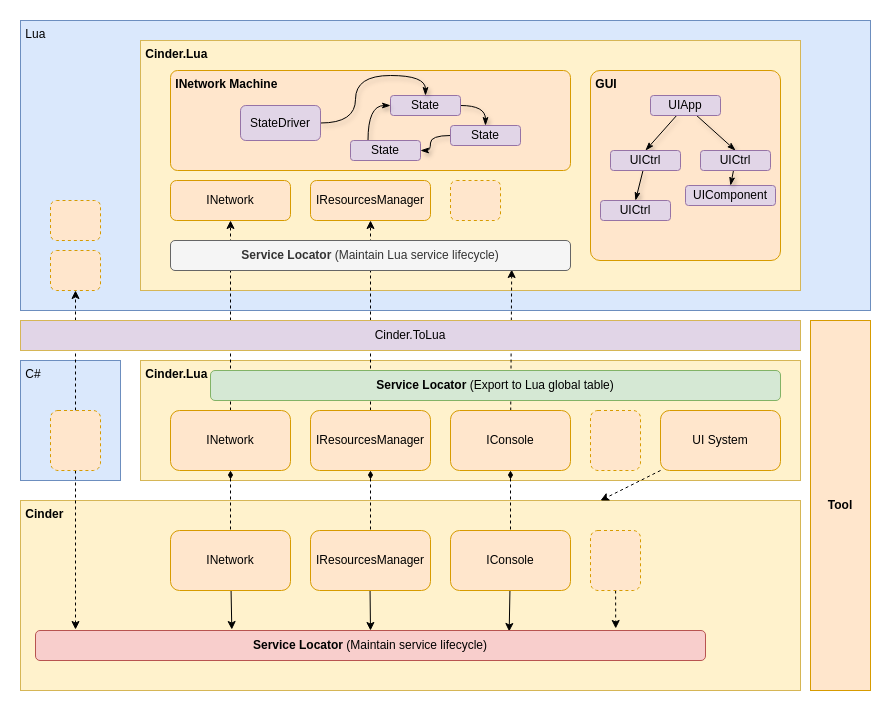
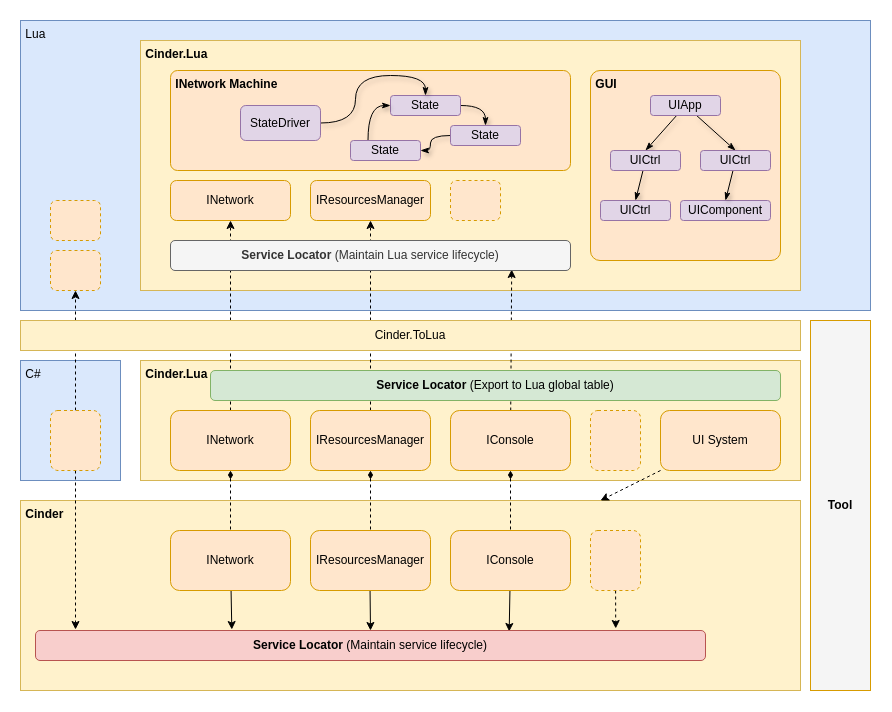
(731, 196) -> (726, 211)
(411, 336) -> (411, 336)
(841, 506) -> (841, 506)
